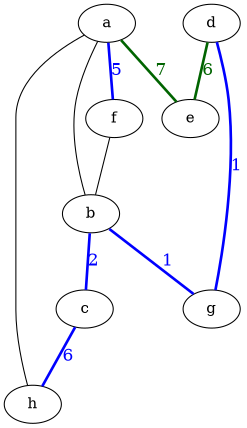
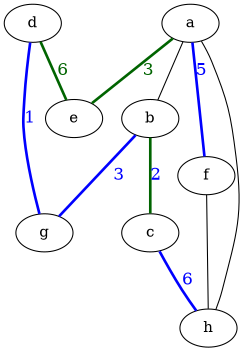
(161, 71) -> (149, 71)
(103, 166) -> (207, 252)
(168, 261) -> (119, 176)
(88, 262) -> (150, 176)
